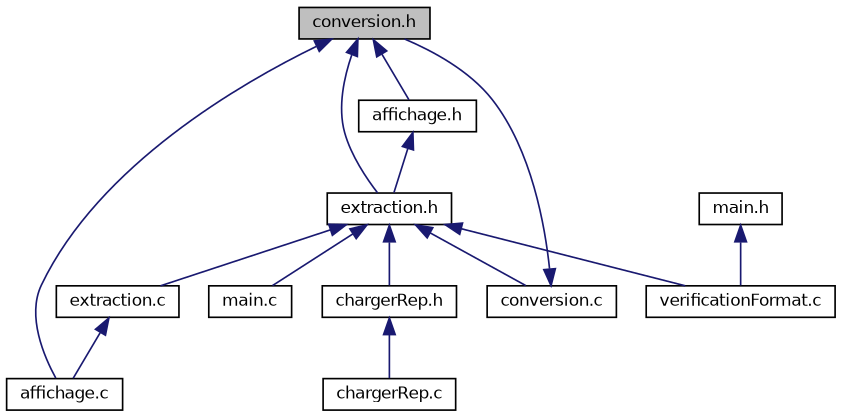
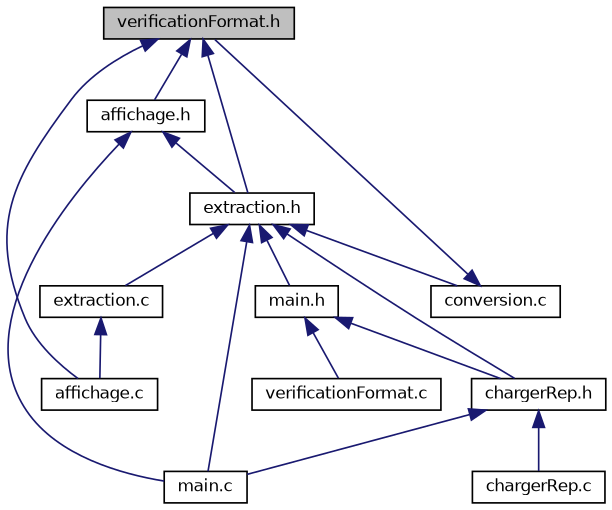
(365, 23) -> (199, 23)
(573, 257) -> (278, 263)
none -> (9, 342)
none -> (426, 351)
none -> (358, 444)
